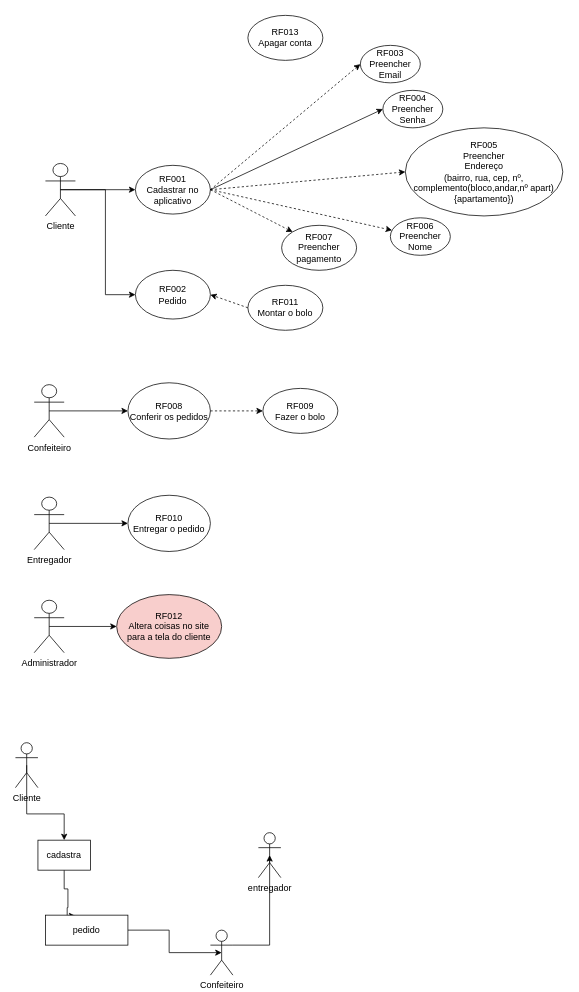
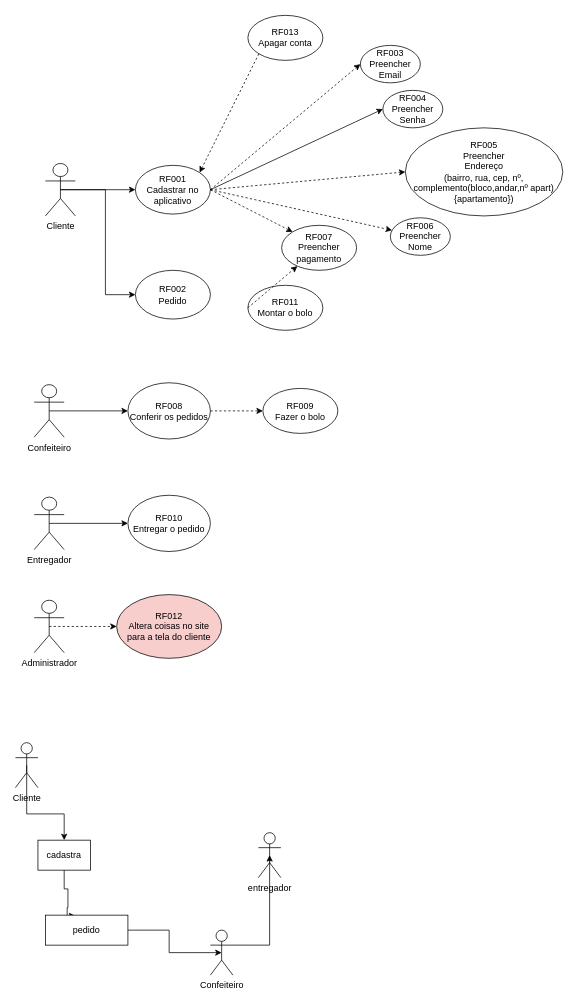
none -> (241, 90)
(231, 302) -> (270, 289)
(81, 627) -> (81, 627)
